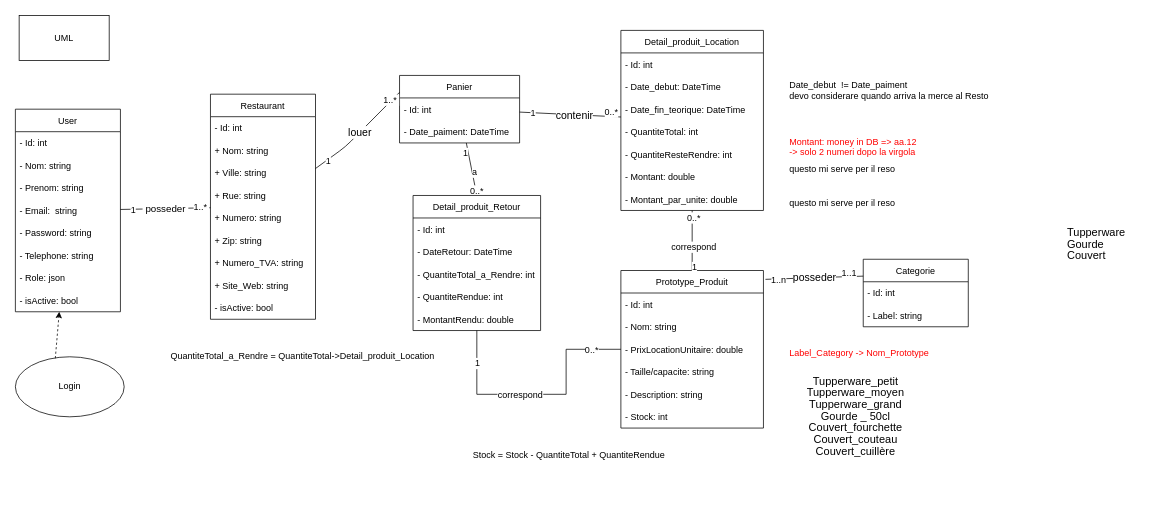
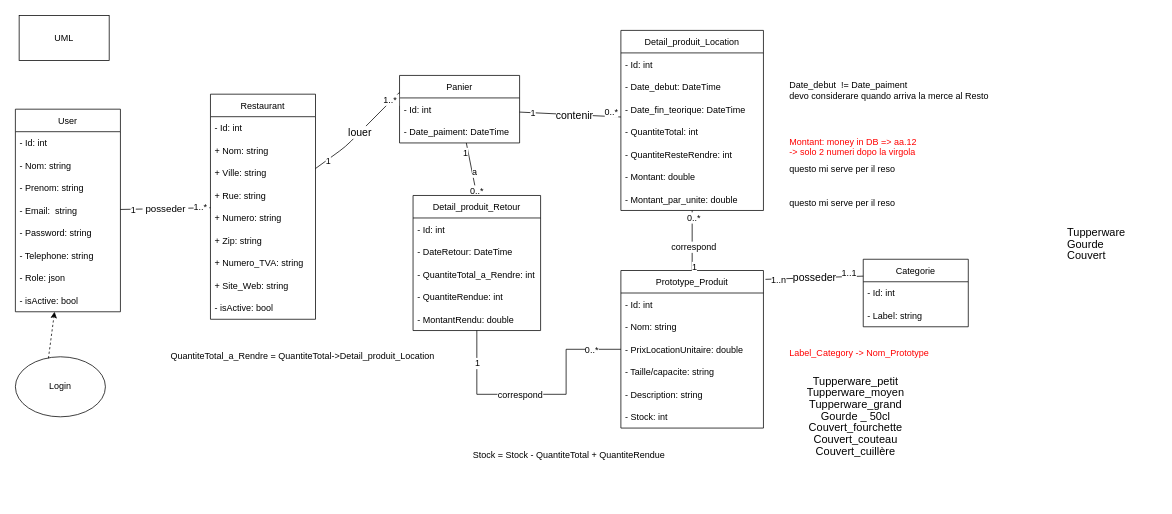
(70, 387) -> (60, 387)
